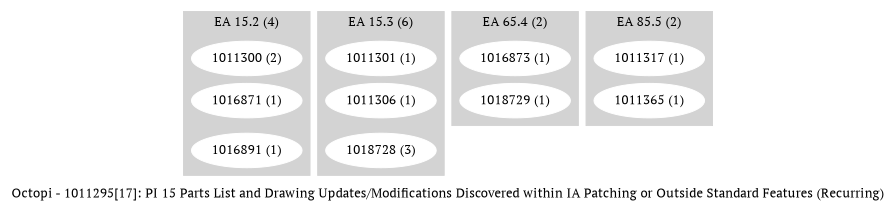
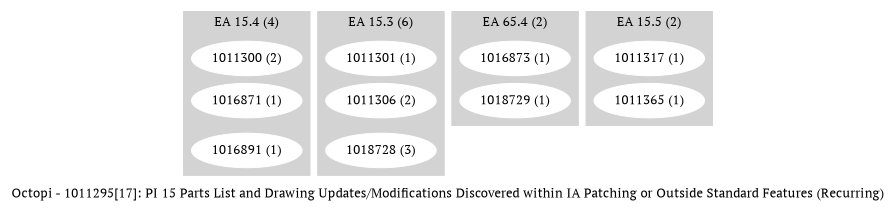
(247, 23) -> (247, 23)
(649, 23) -> (649, 23)
(381, 101) -> (381, 101)
